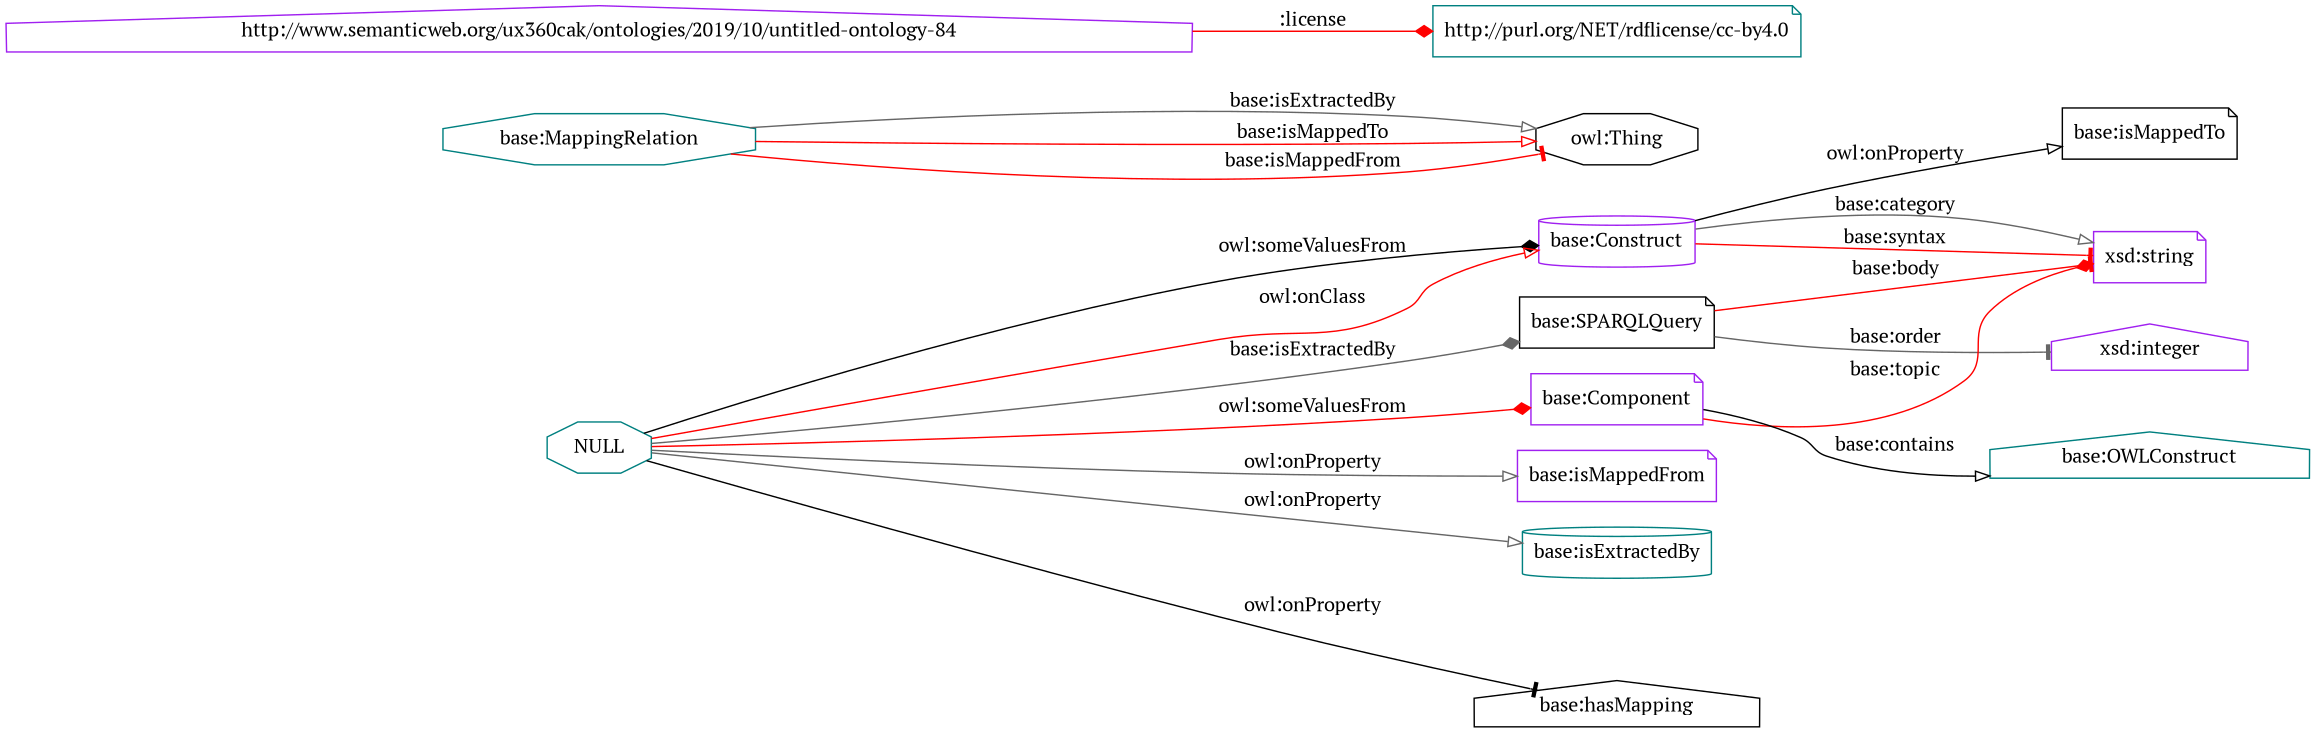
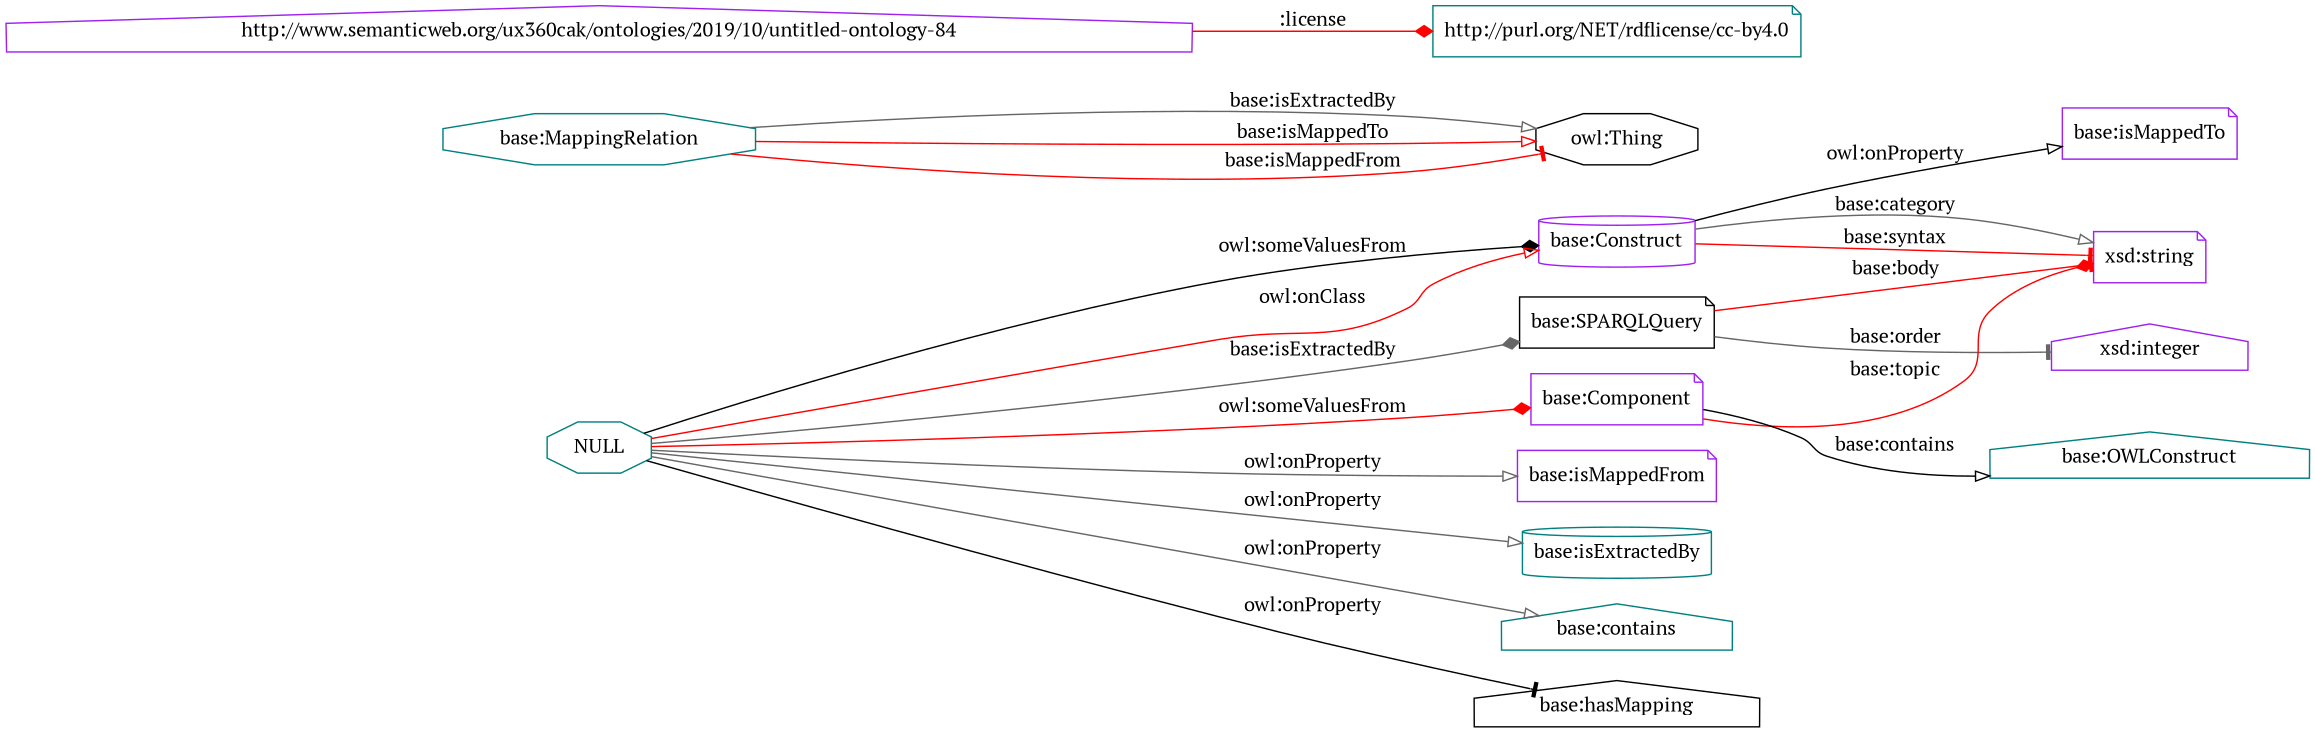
(2150, 134) -> (2150, 134)
none -> (1617, 629)
